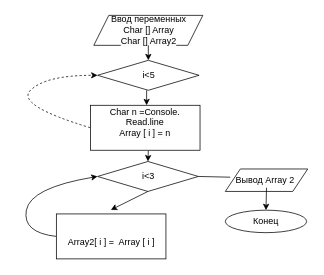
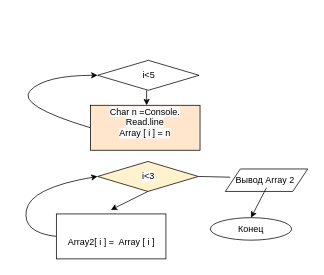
(148, 30) -> none
(148, 50) -> none
(28, 97) -> (28, 97)
(145, 128) -> (145, 128)
(148, 154) -> none
(148, 177) -> (148, 177)
(266, 222) -> (251, 229)
